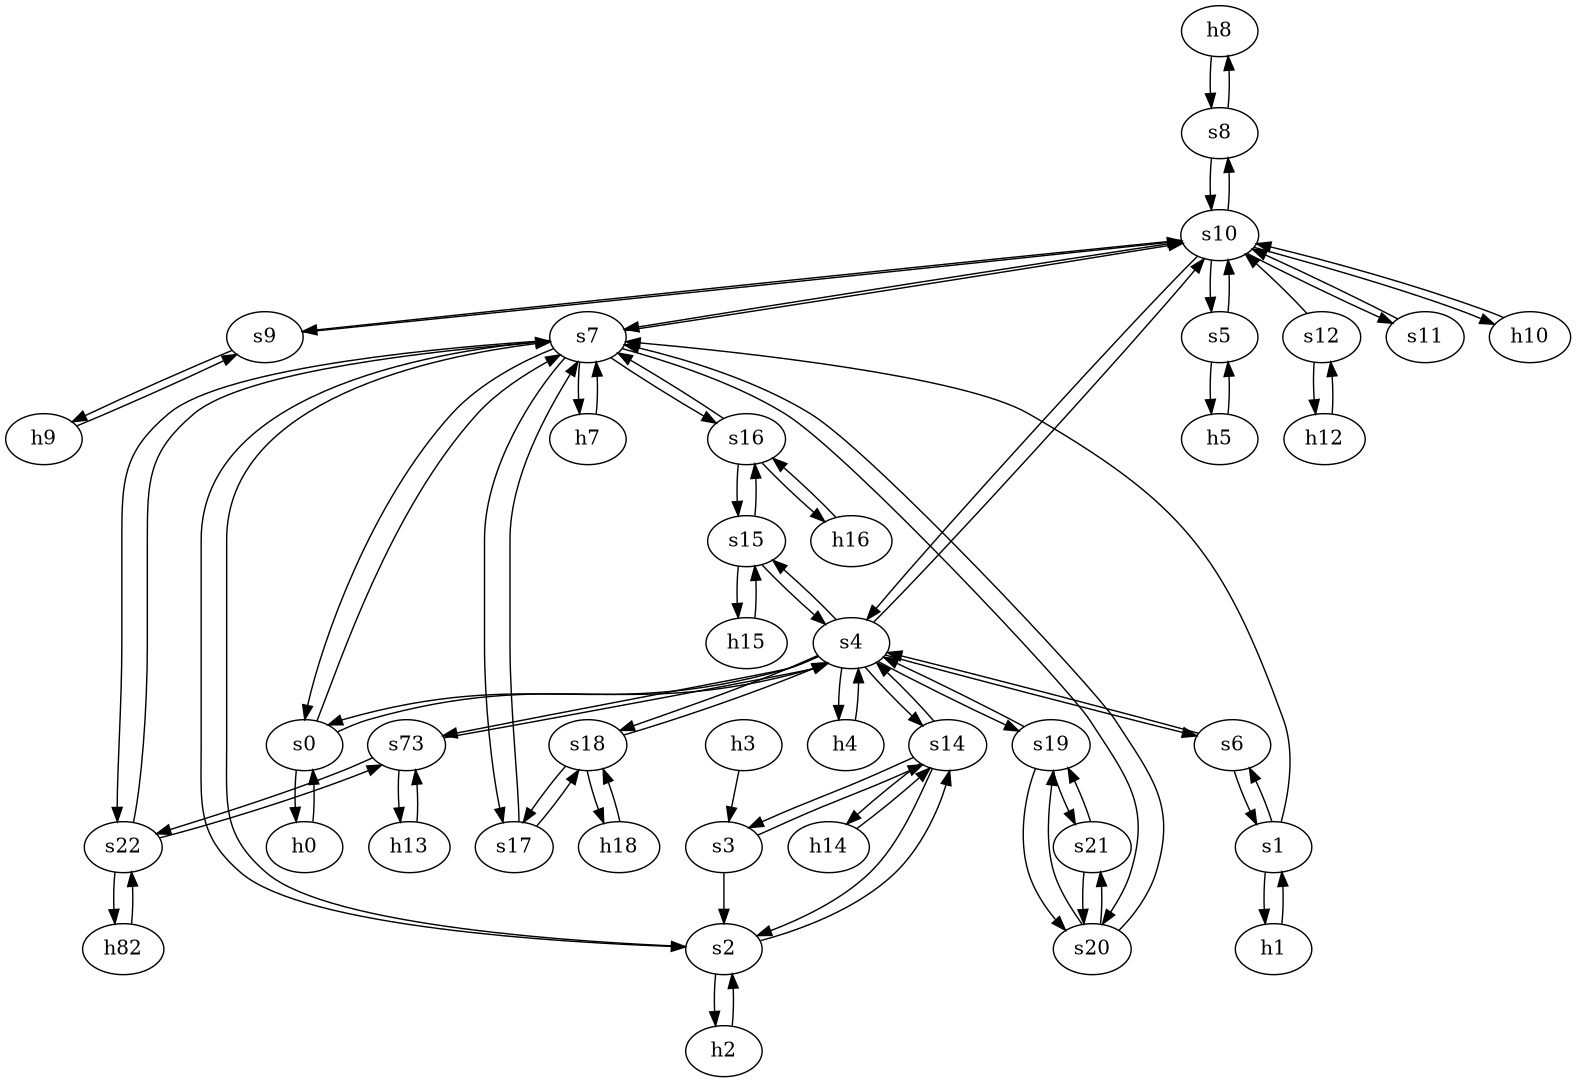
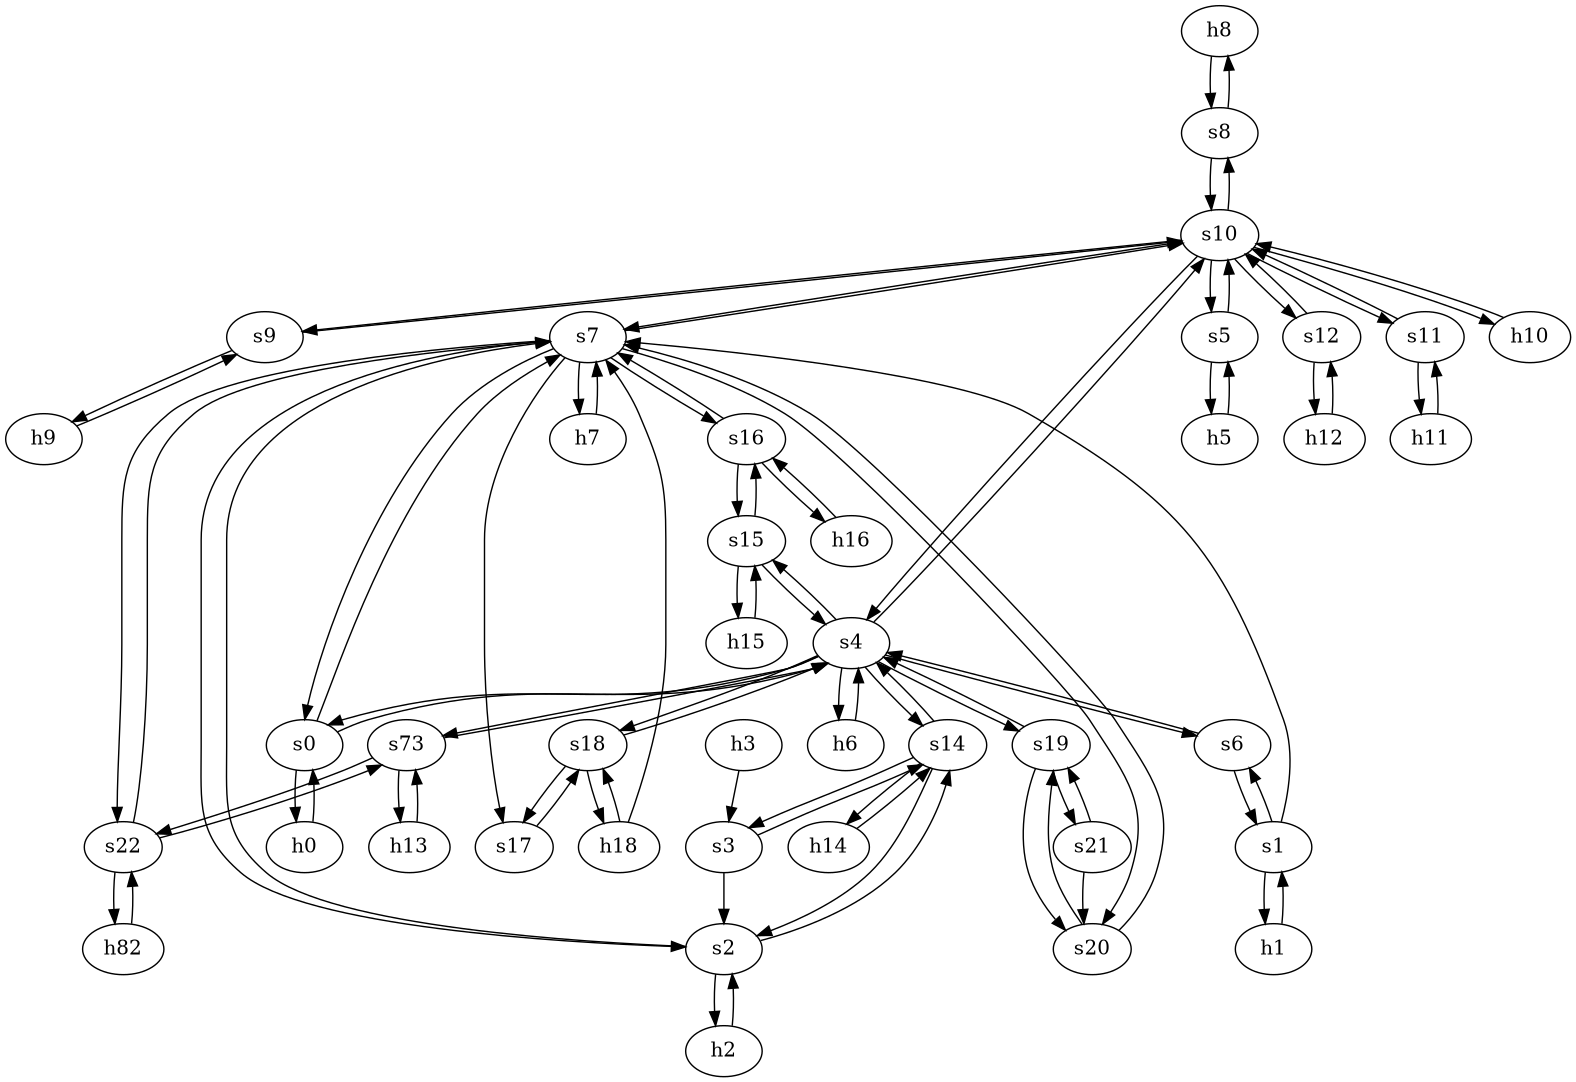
none -> (1259, 284)
none -> (1431, 439)
(510, 592) -> (666, 594)
(846, 745) -> (846, 745)
(1102, 905) -> none
